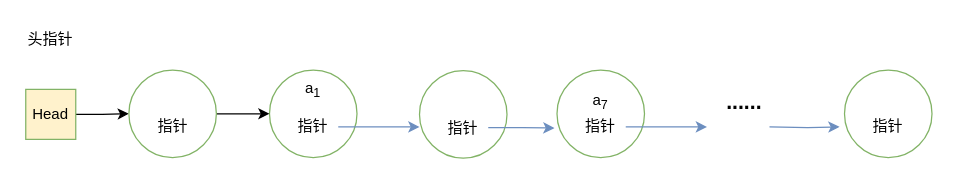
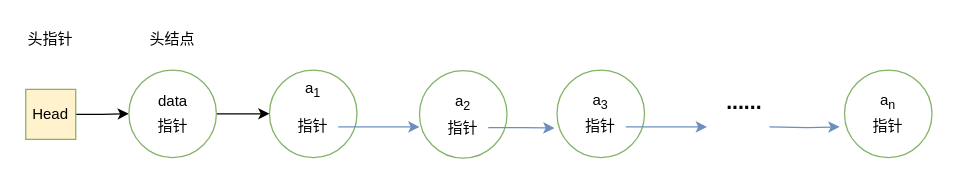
none -> (173, 39)
none -> (173, 102)
(601, 102) -> (601, 102)
none -> (888, 102)
none -> (463, 103)
